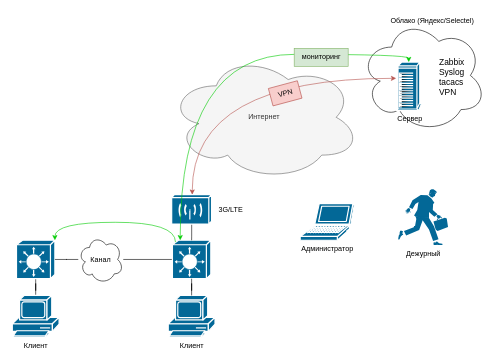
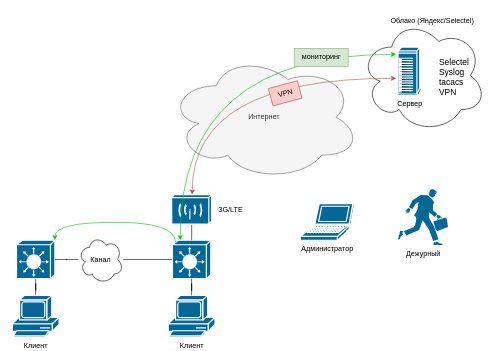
(452, 77) -> (454, 77)
(409, 86) -> (409, 71)
